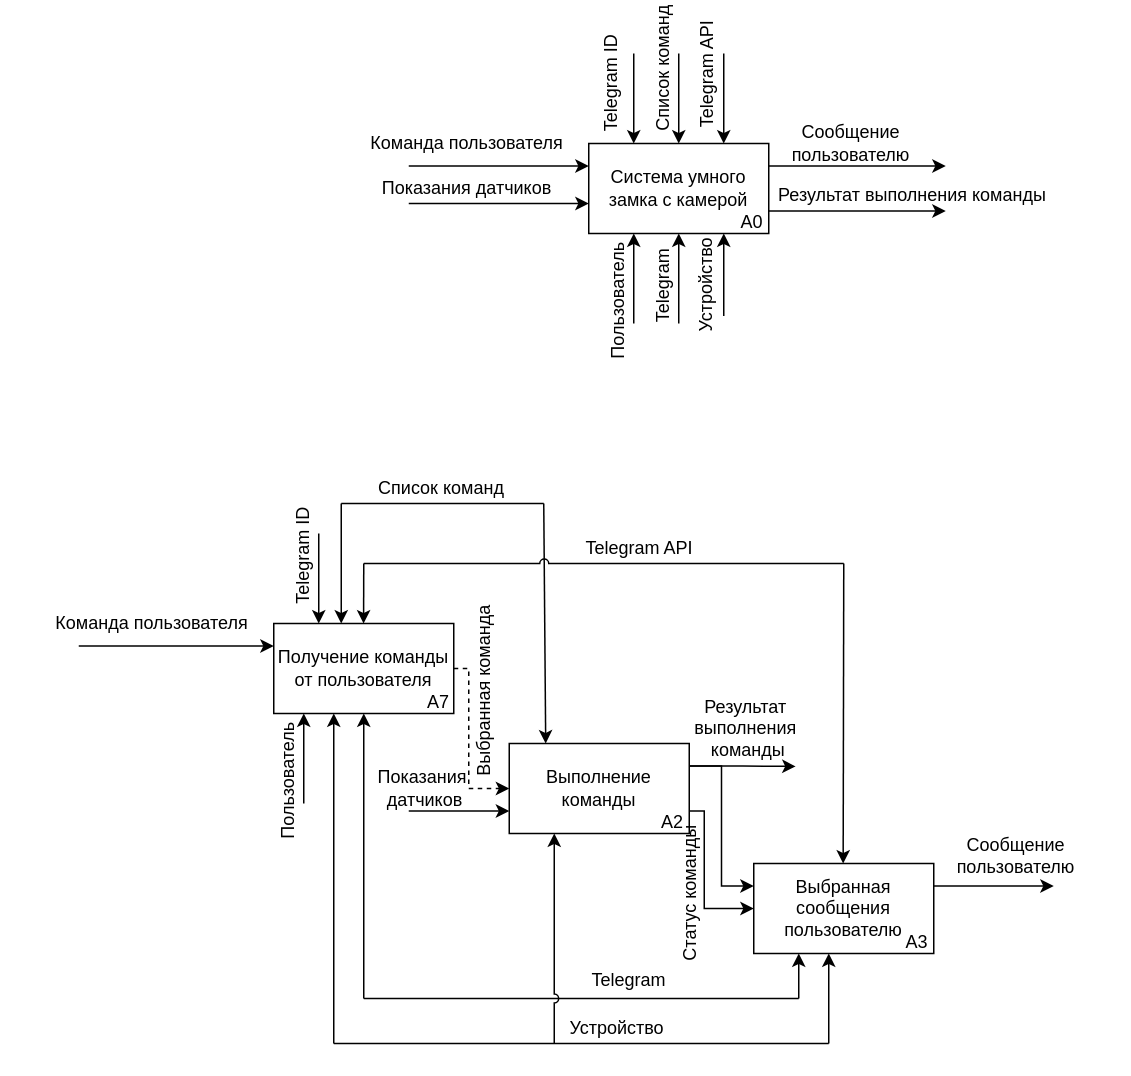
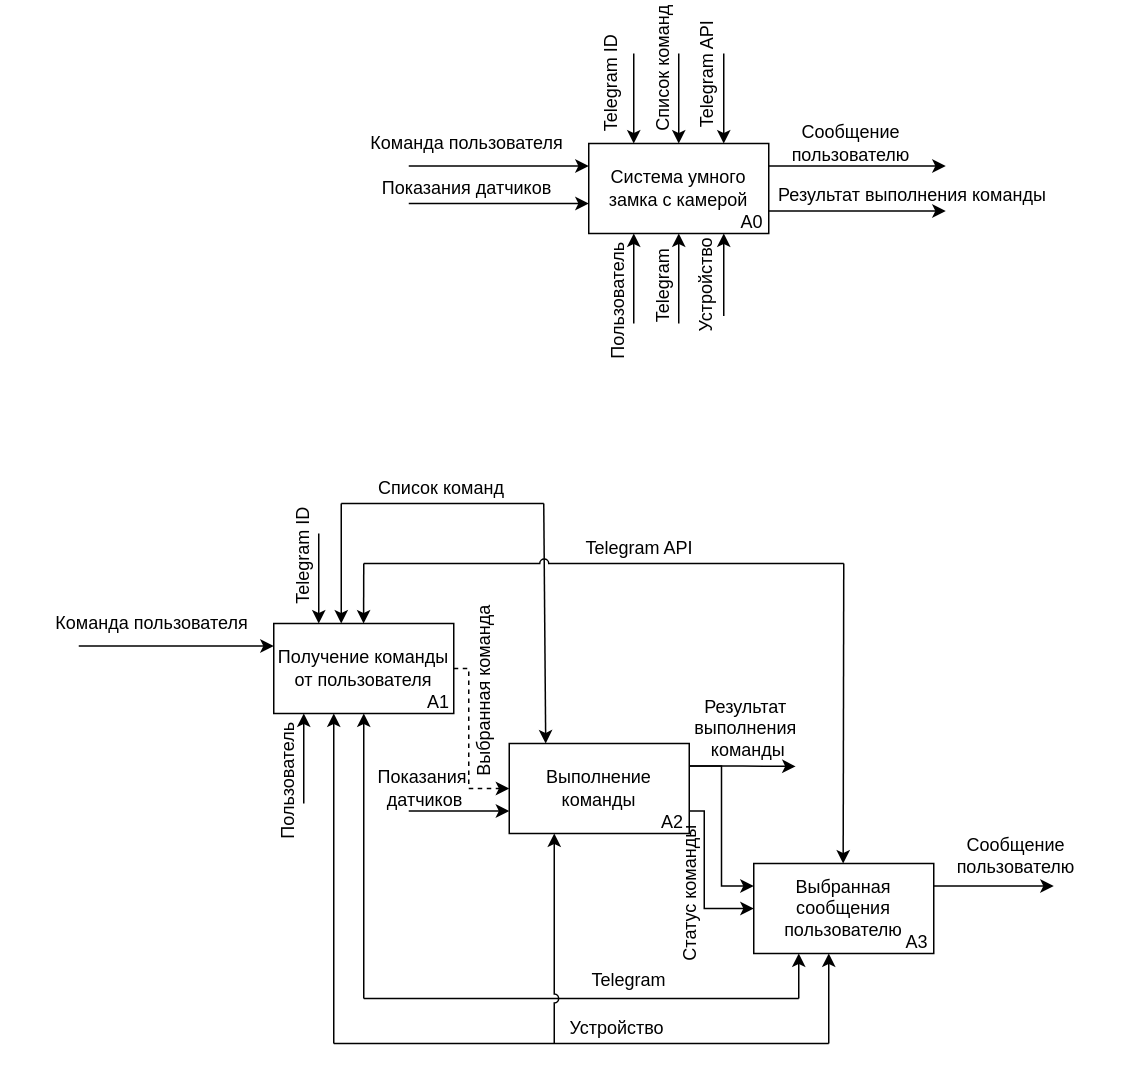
(439, 703) -> (439, 703)
